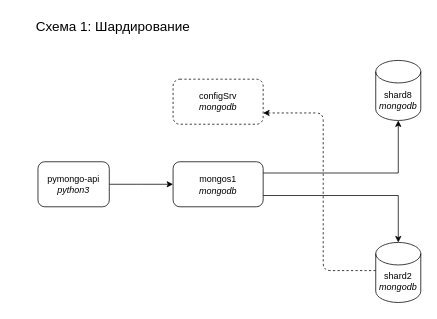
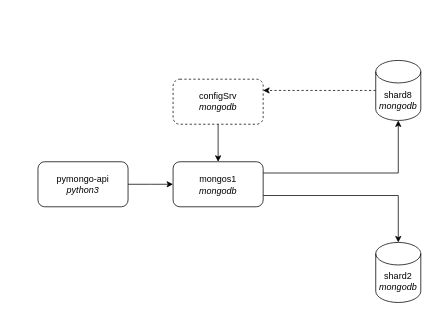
(113, 27) -> none
none -> (322, 90)
none -> (218, 155)
(74, 184) -> (83, 184)
(323, 215) -> none
